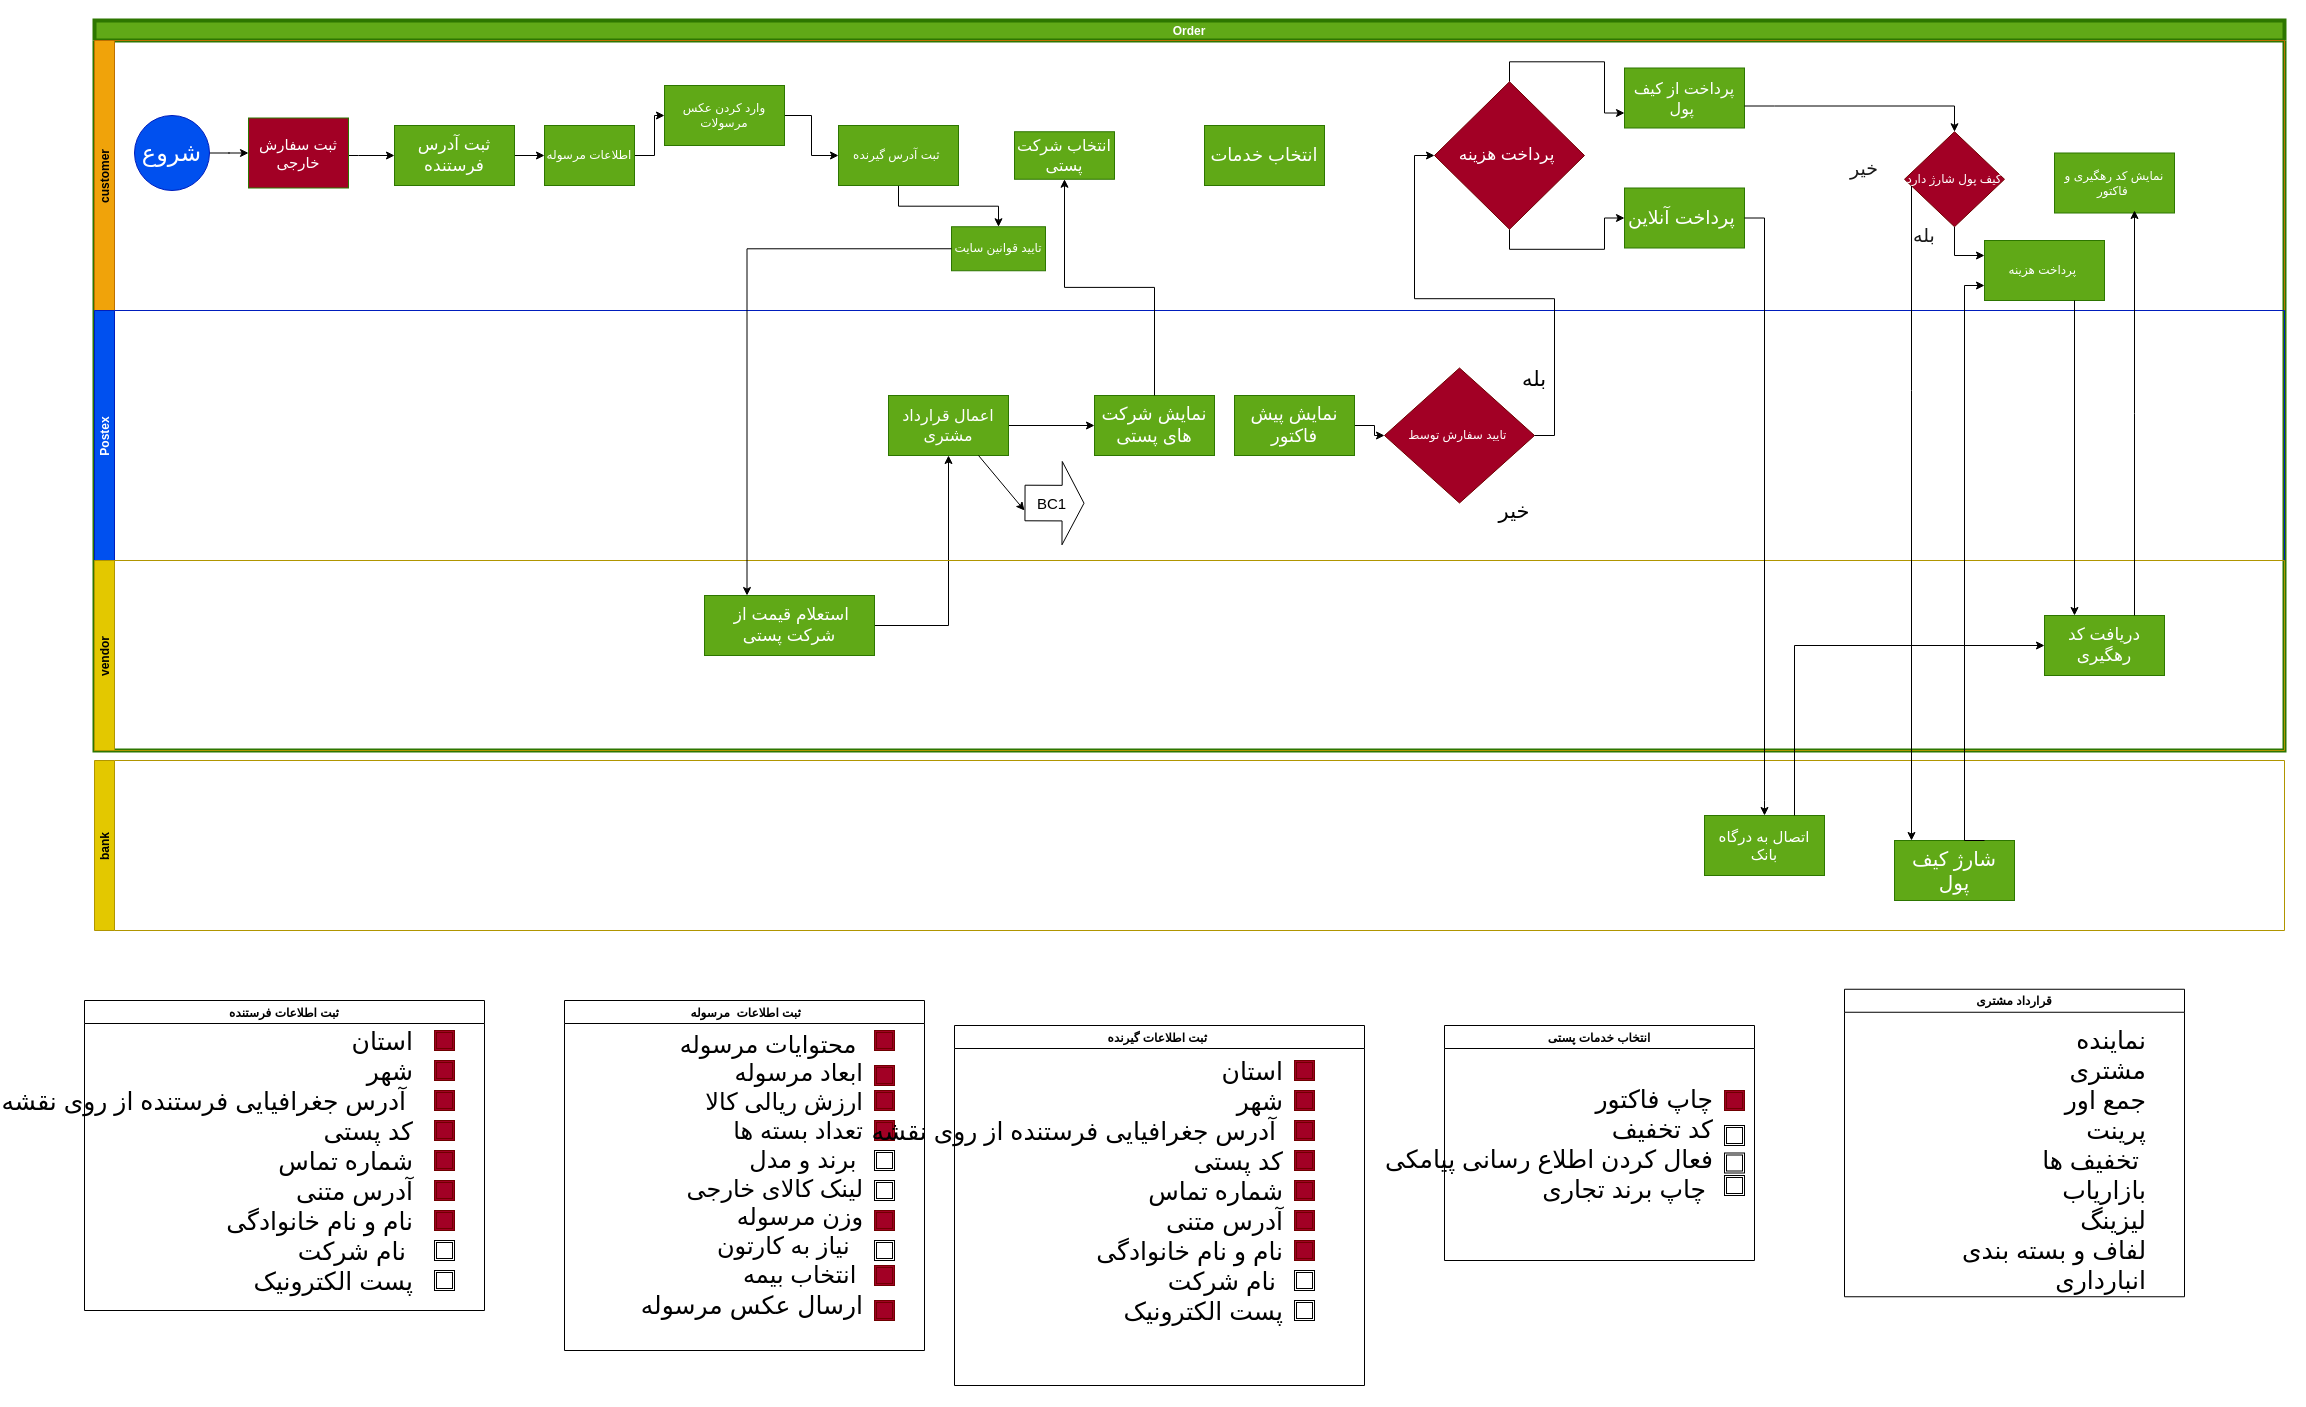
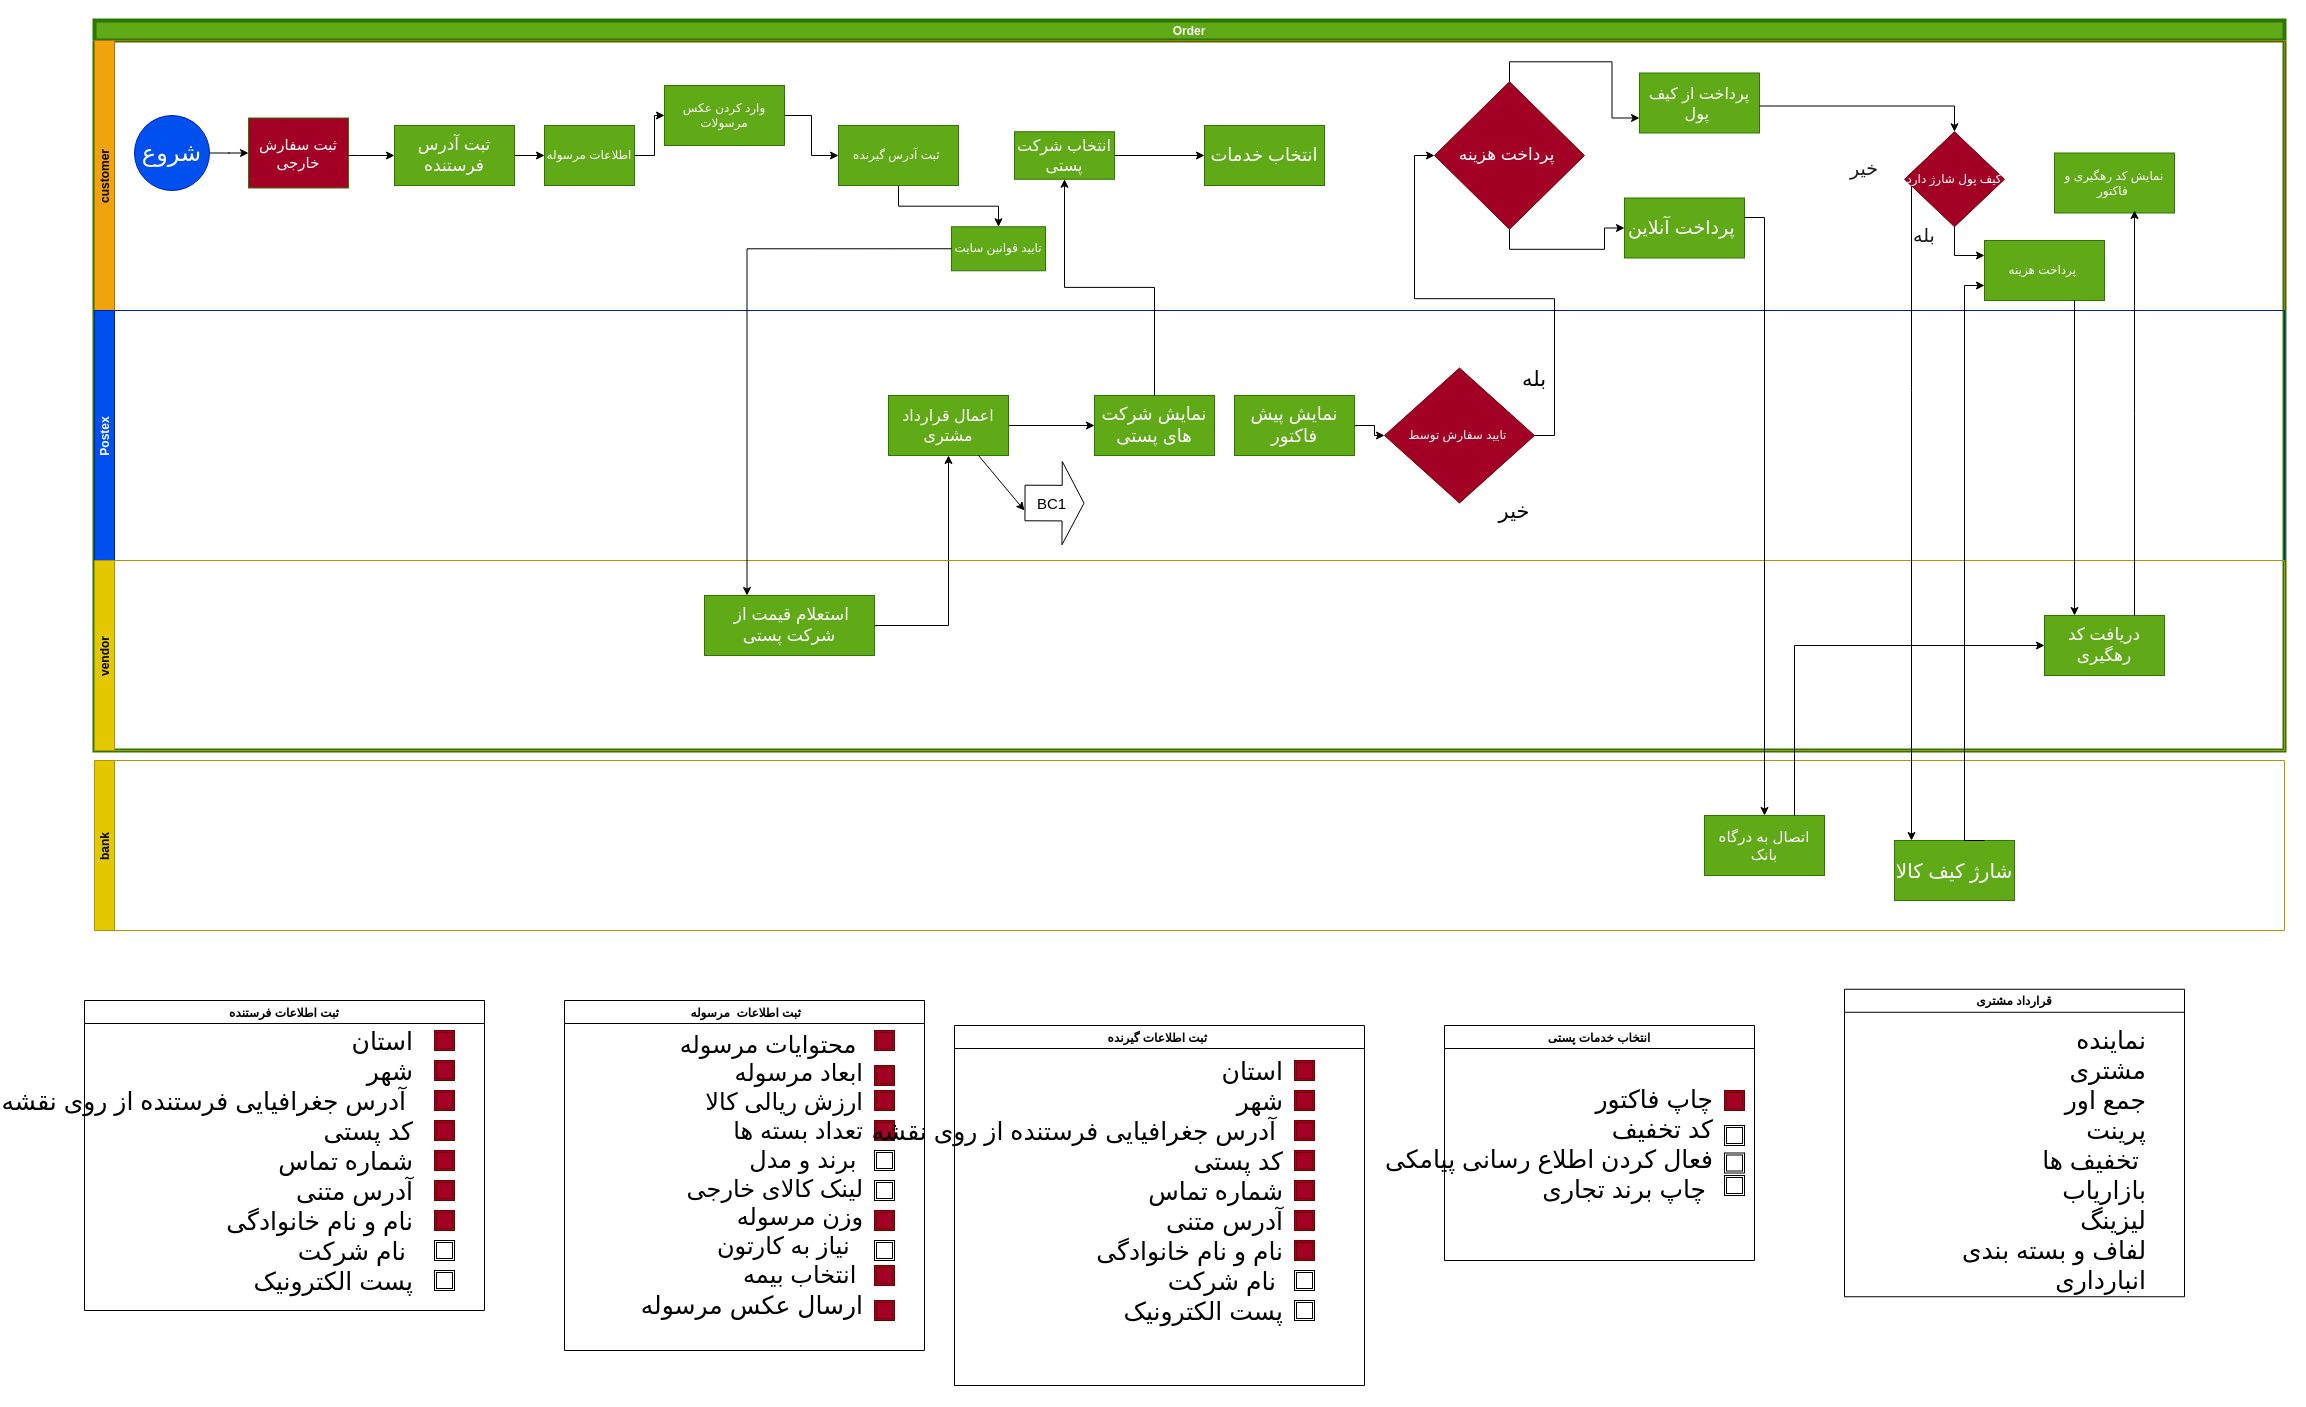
(1685, 98) -> (1700, 103)
none -> (1156, 156)
(1685, 218) -> (1685, 228)
(1955, 871) -> (1955, 871)
